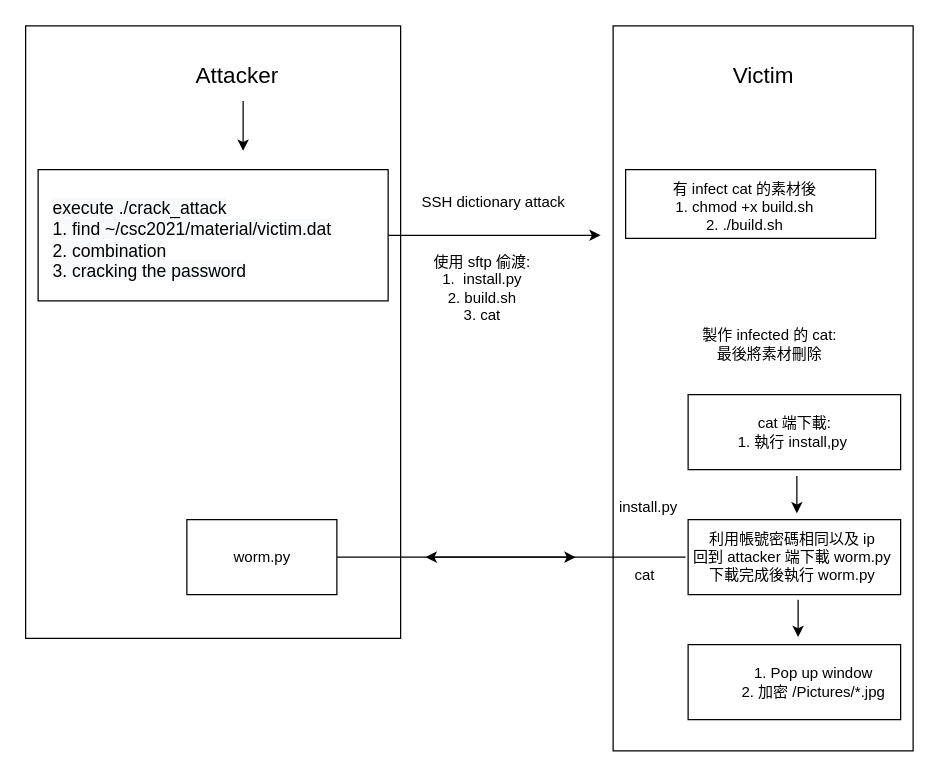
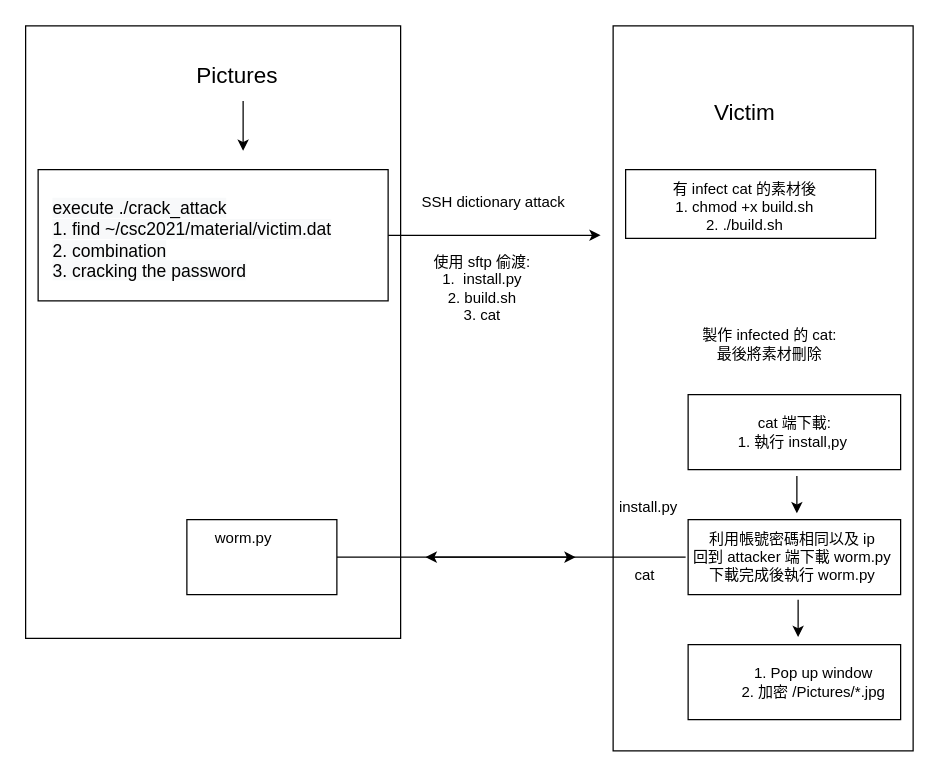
(238, 76) -> (238, 76)
(763, 76) -> (744, 113)
(262, 557) -> (243, 538)
